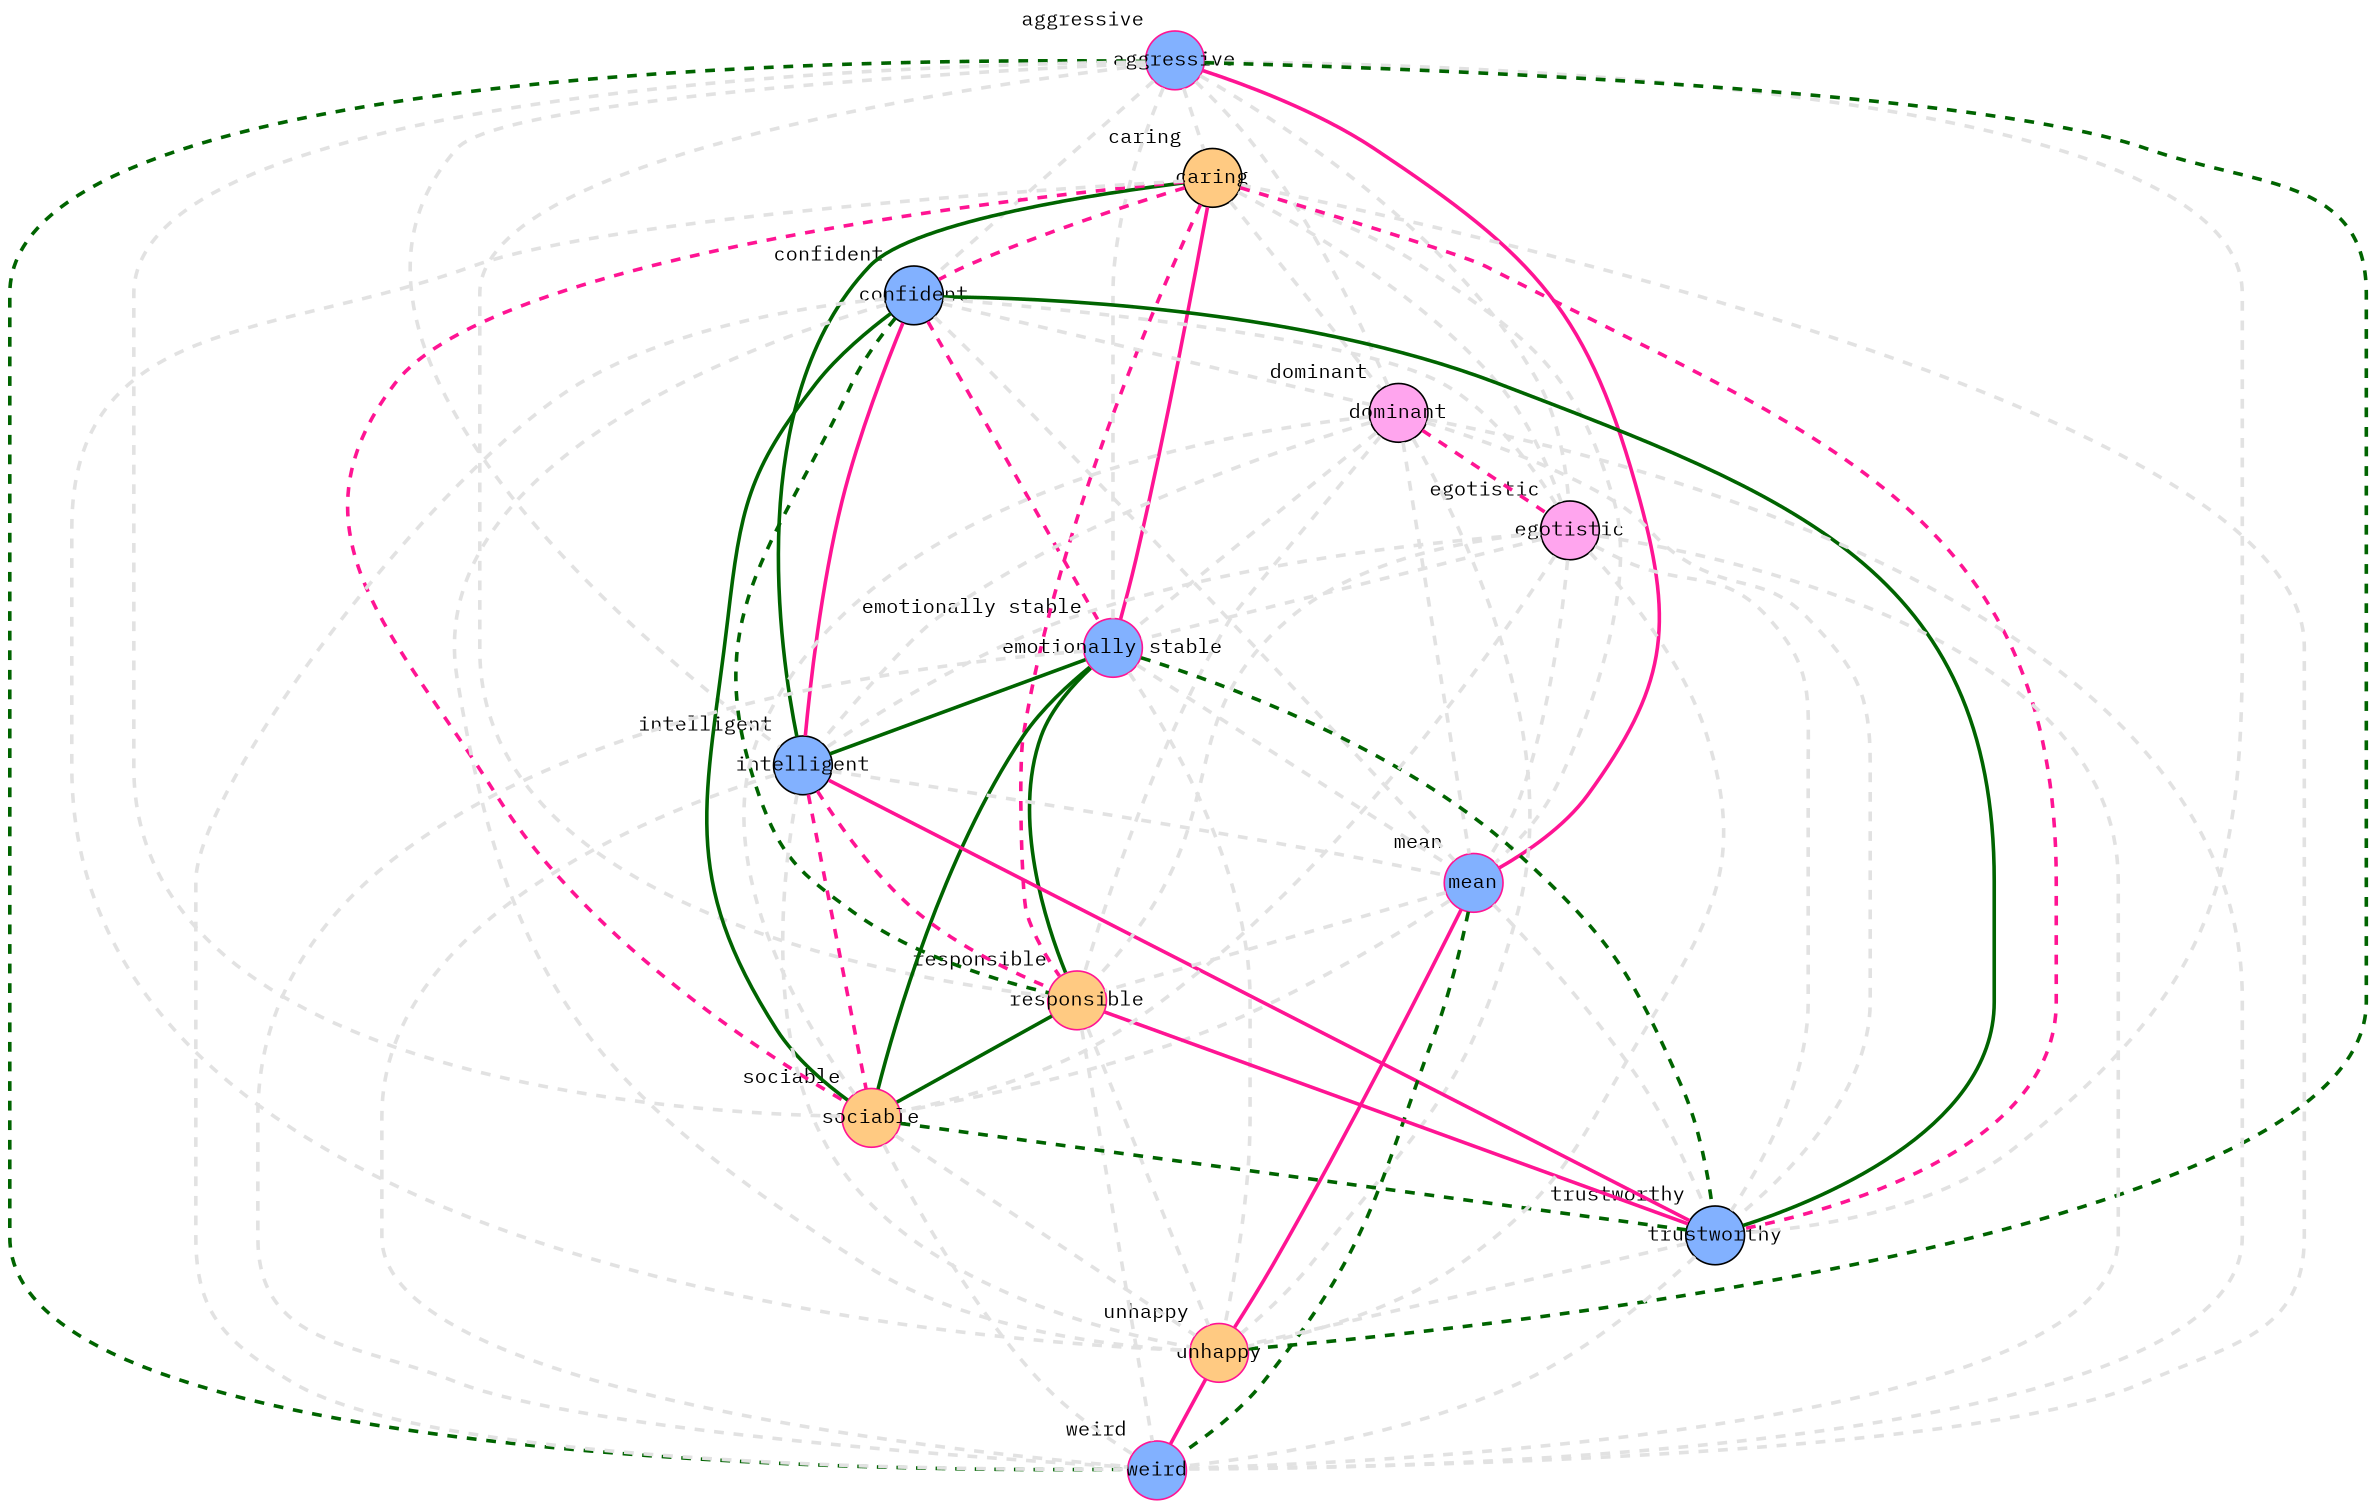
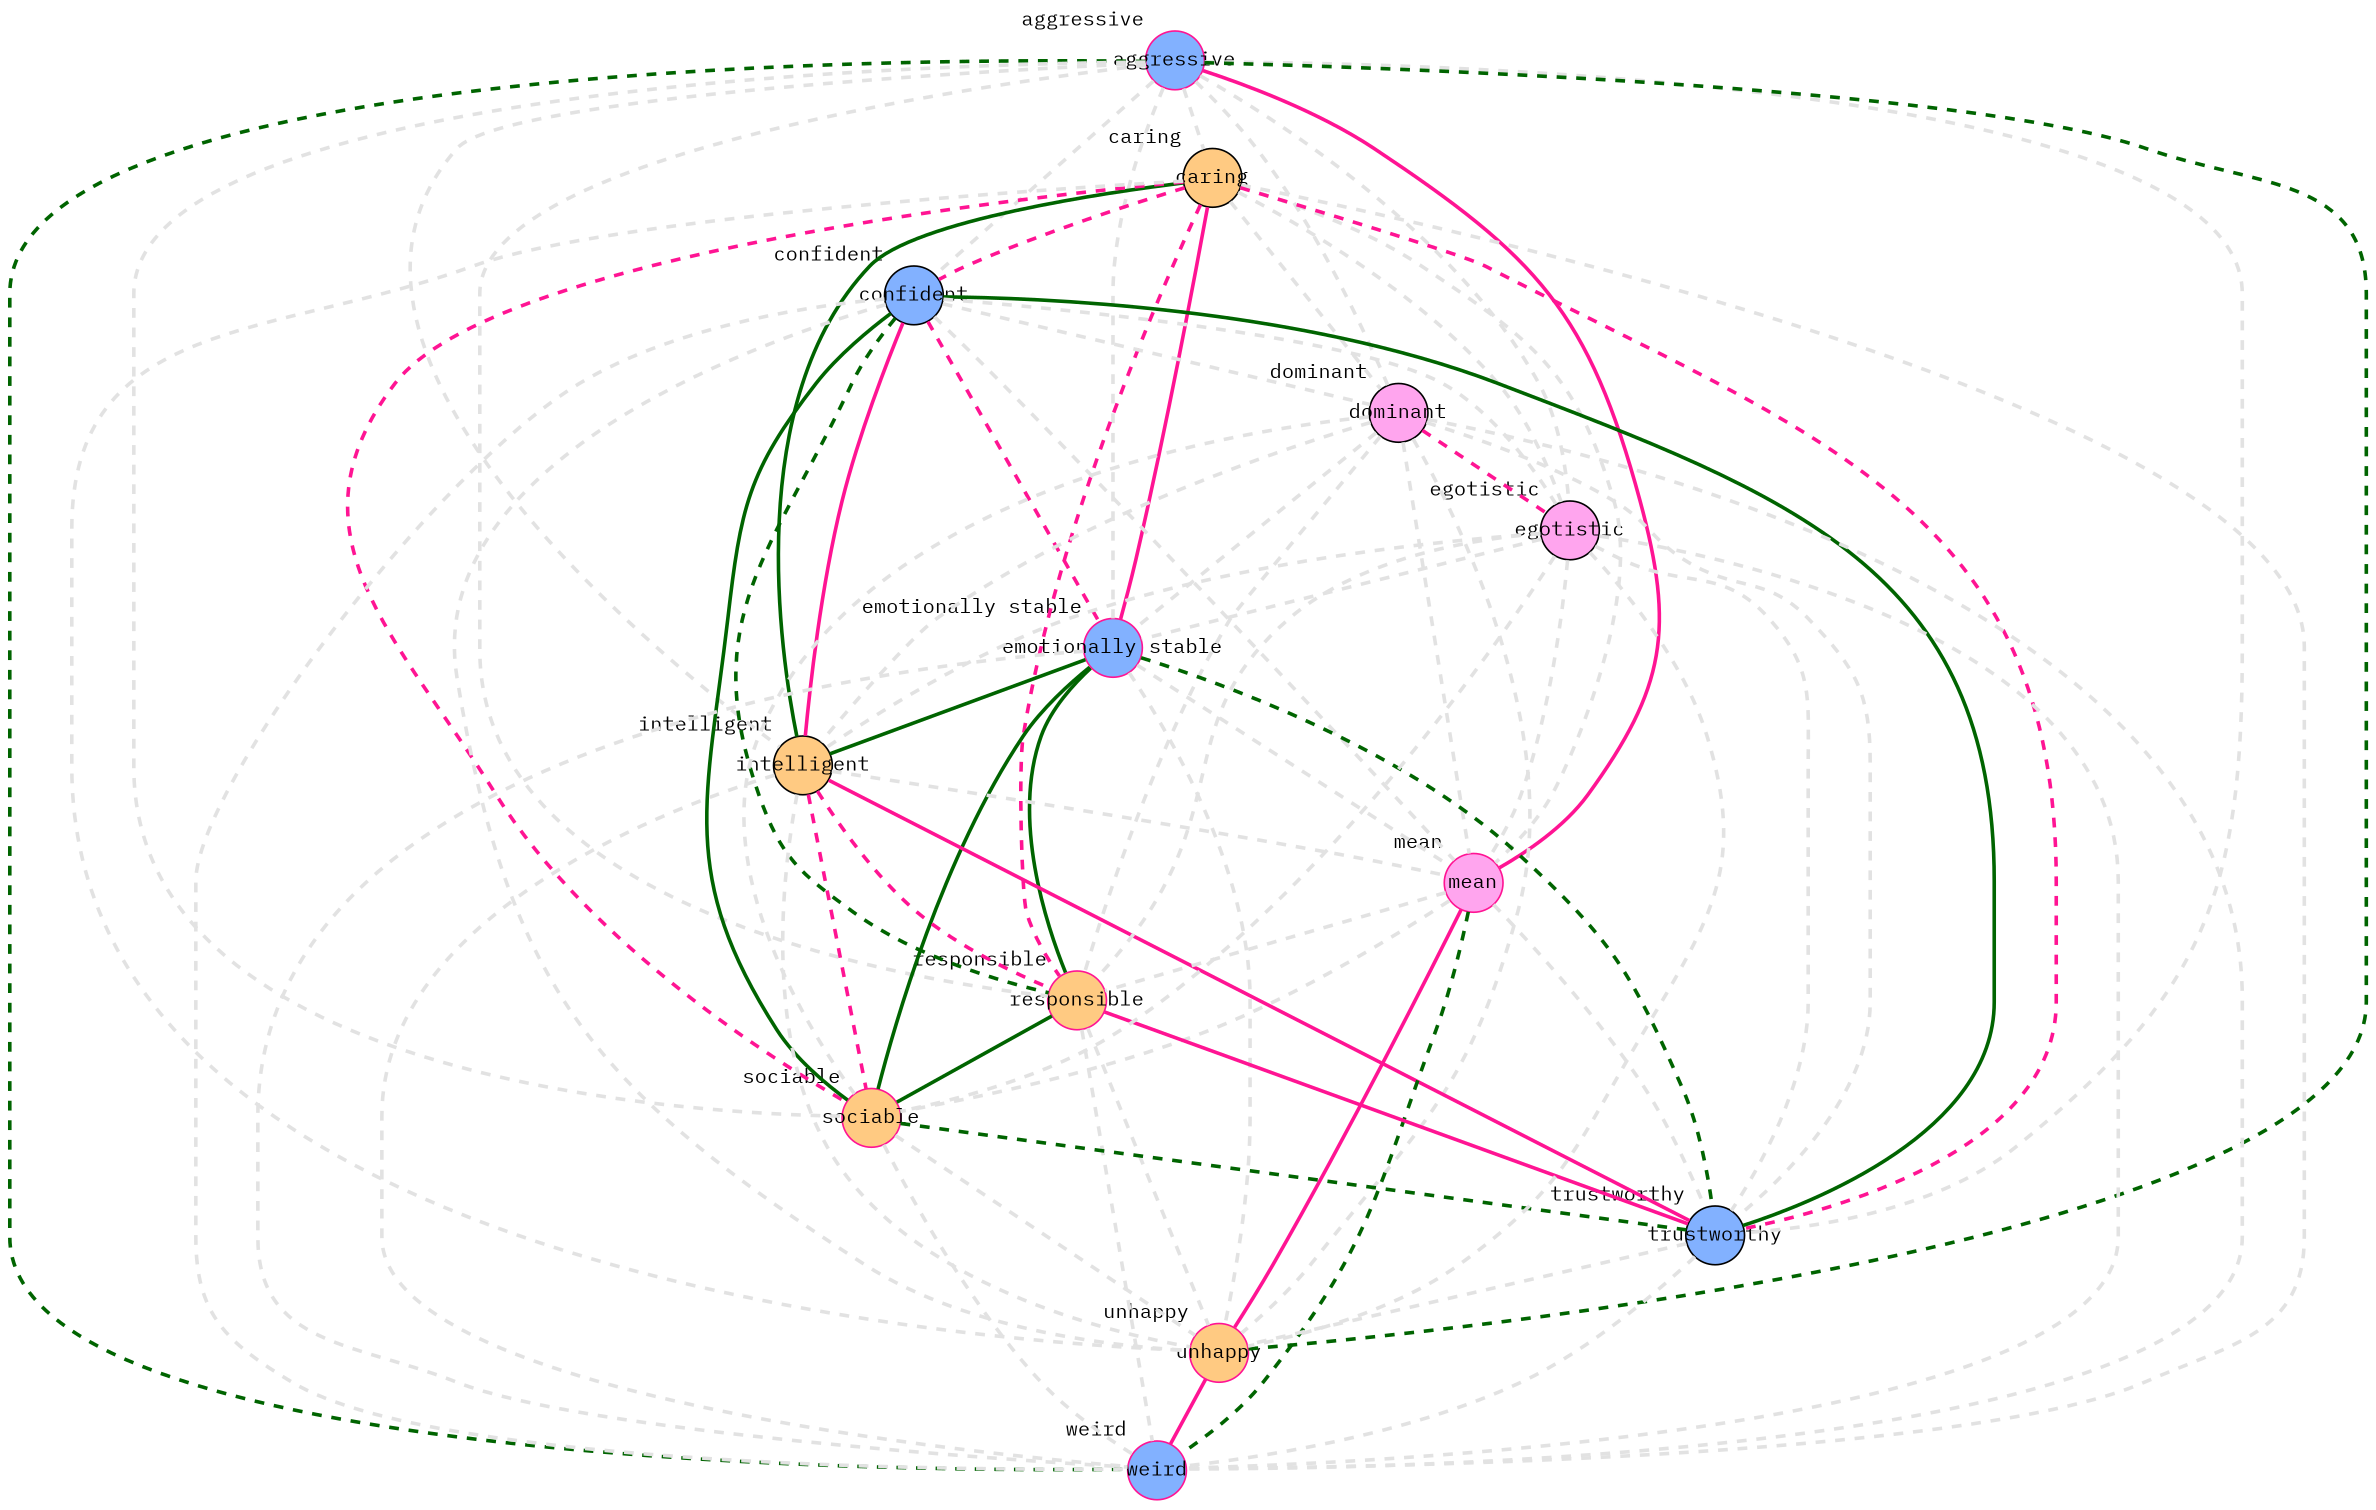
(803, 765) -> (803, 765)
(1474, 883) -> (1474, 883)
